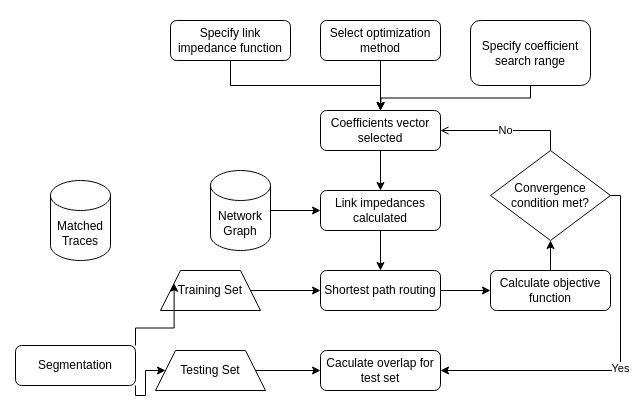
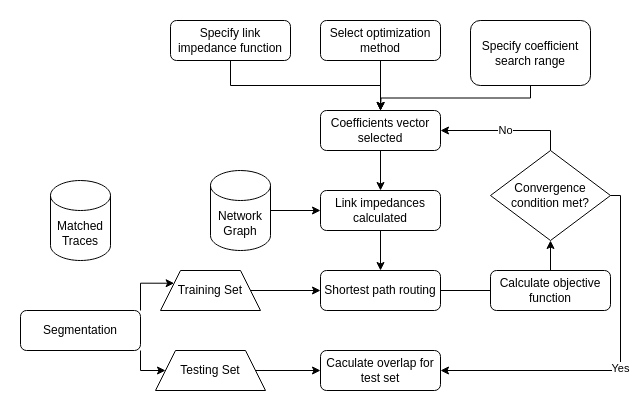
(446, 131) -> (448, 131)
(482, 291) -> (485, 291)
(76, 366) -> (81, 331)
